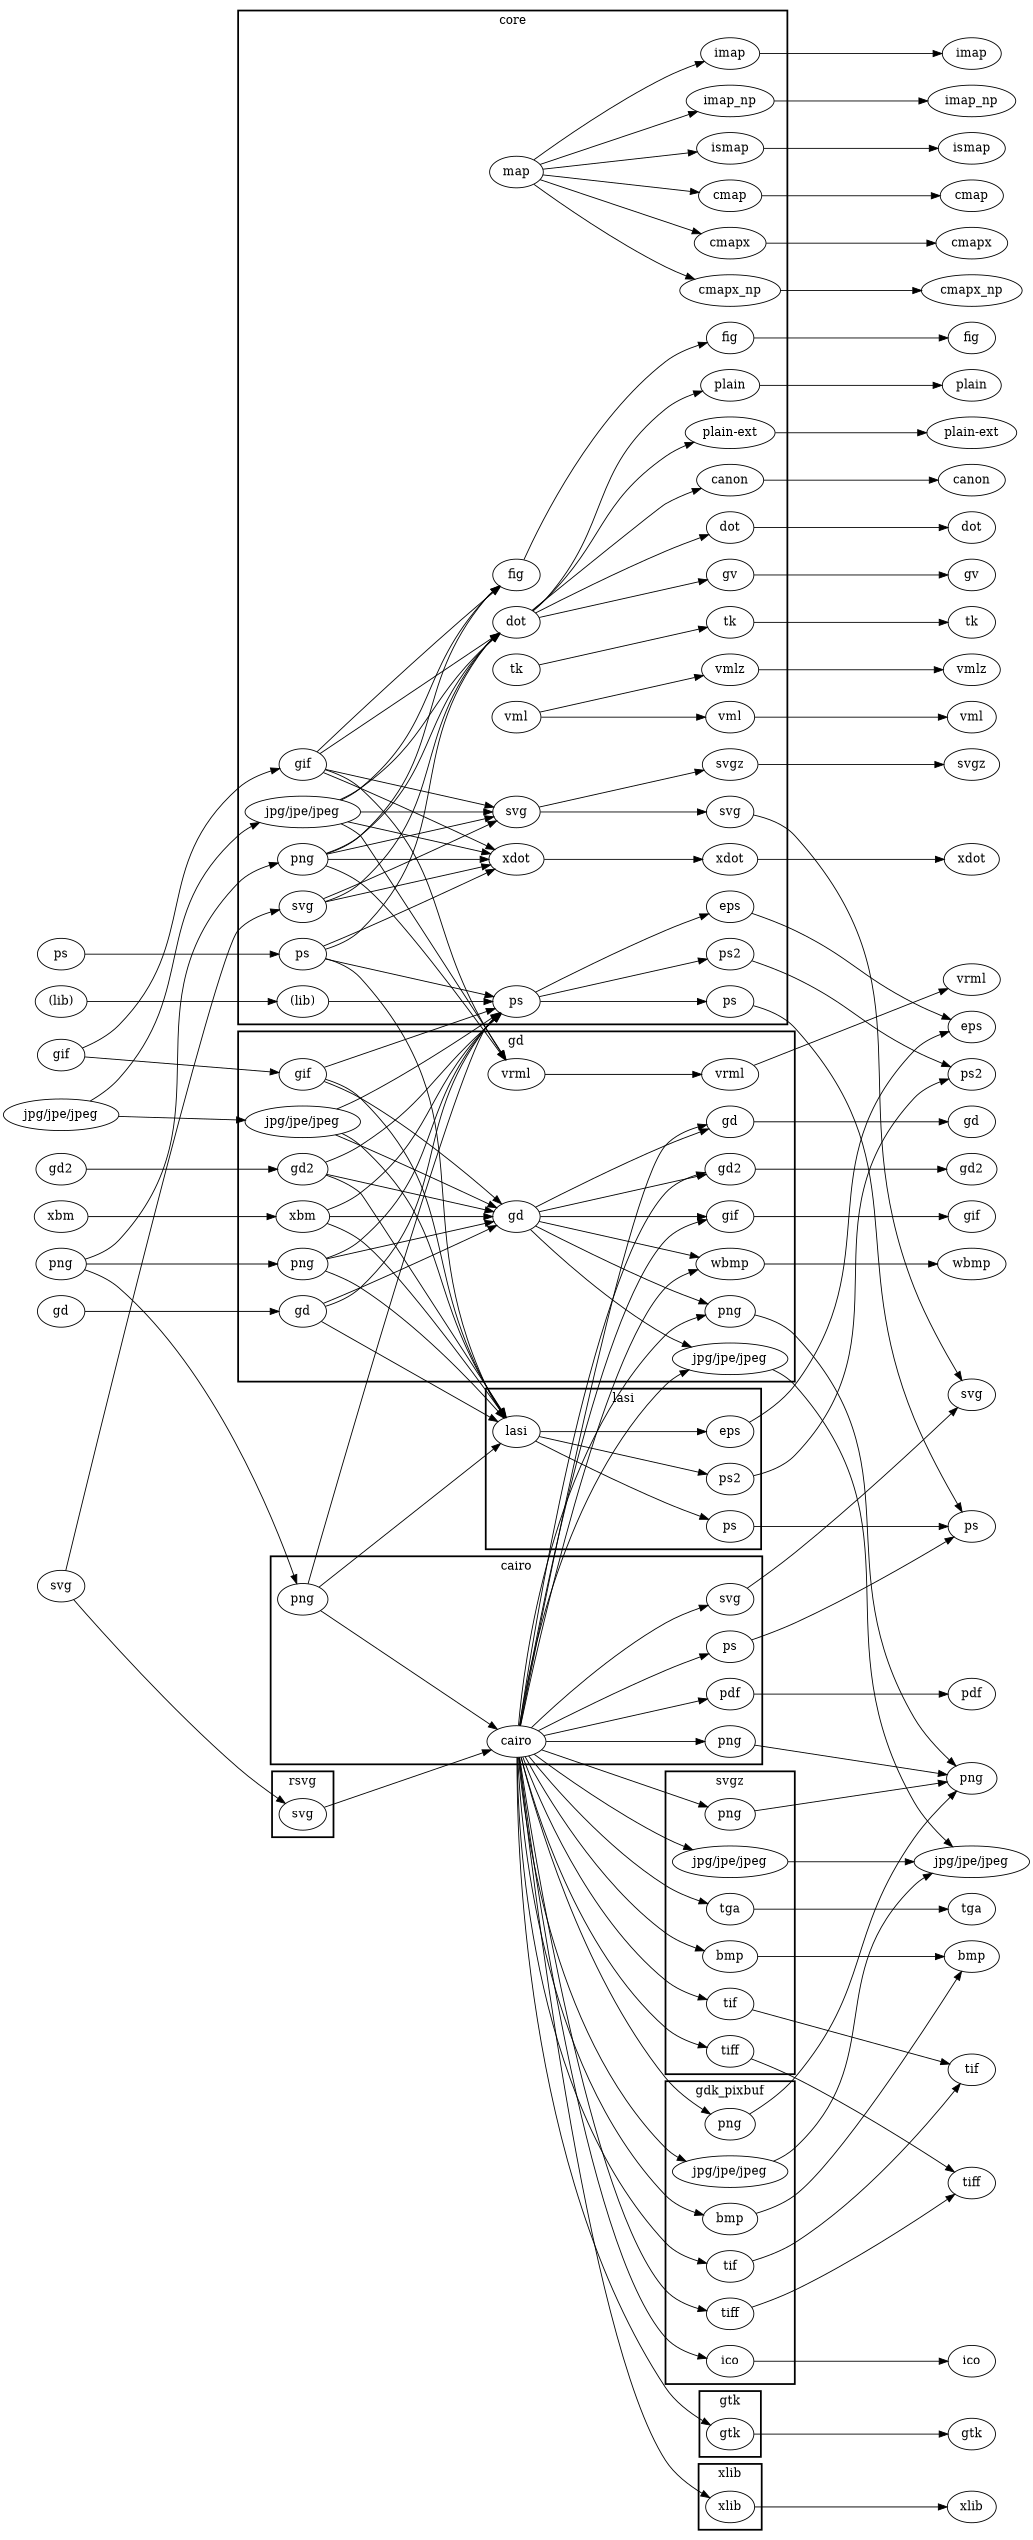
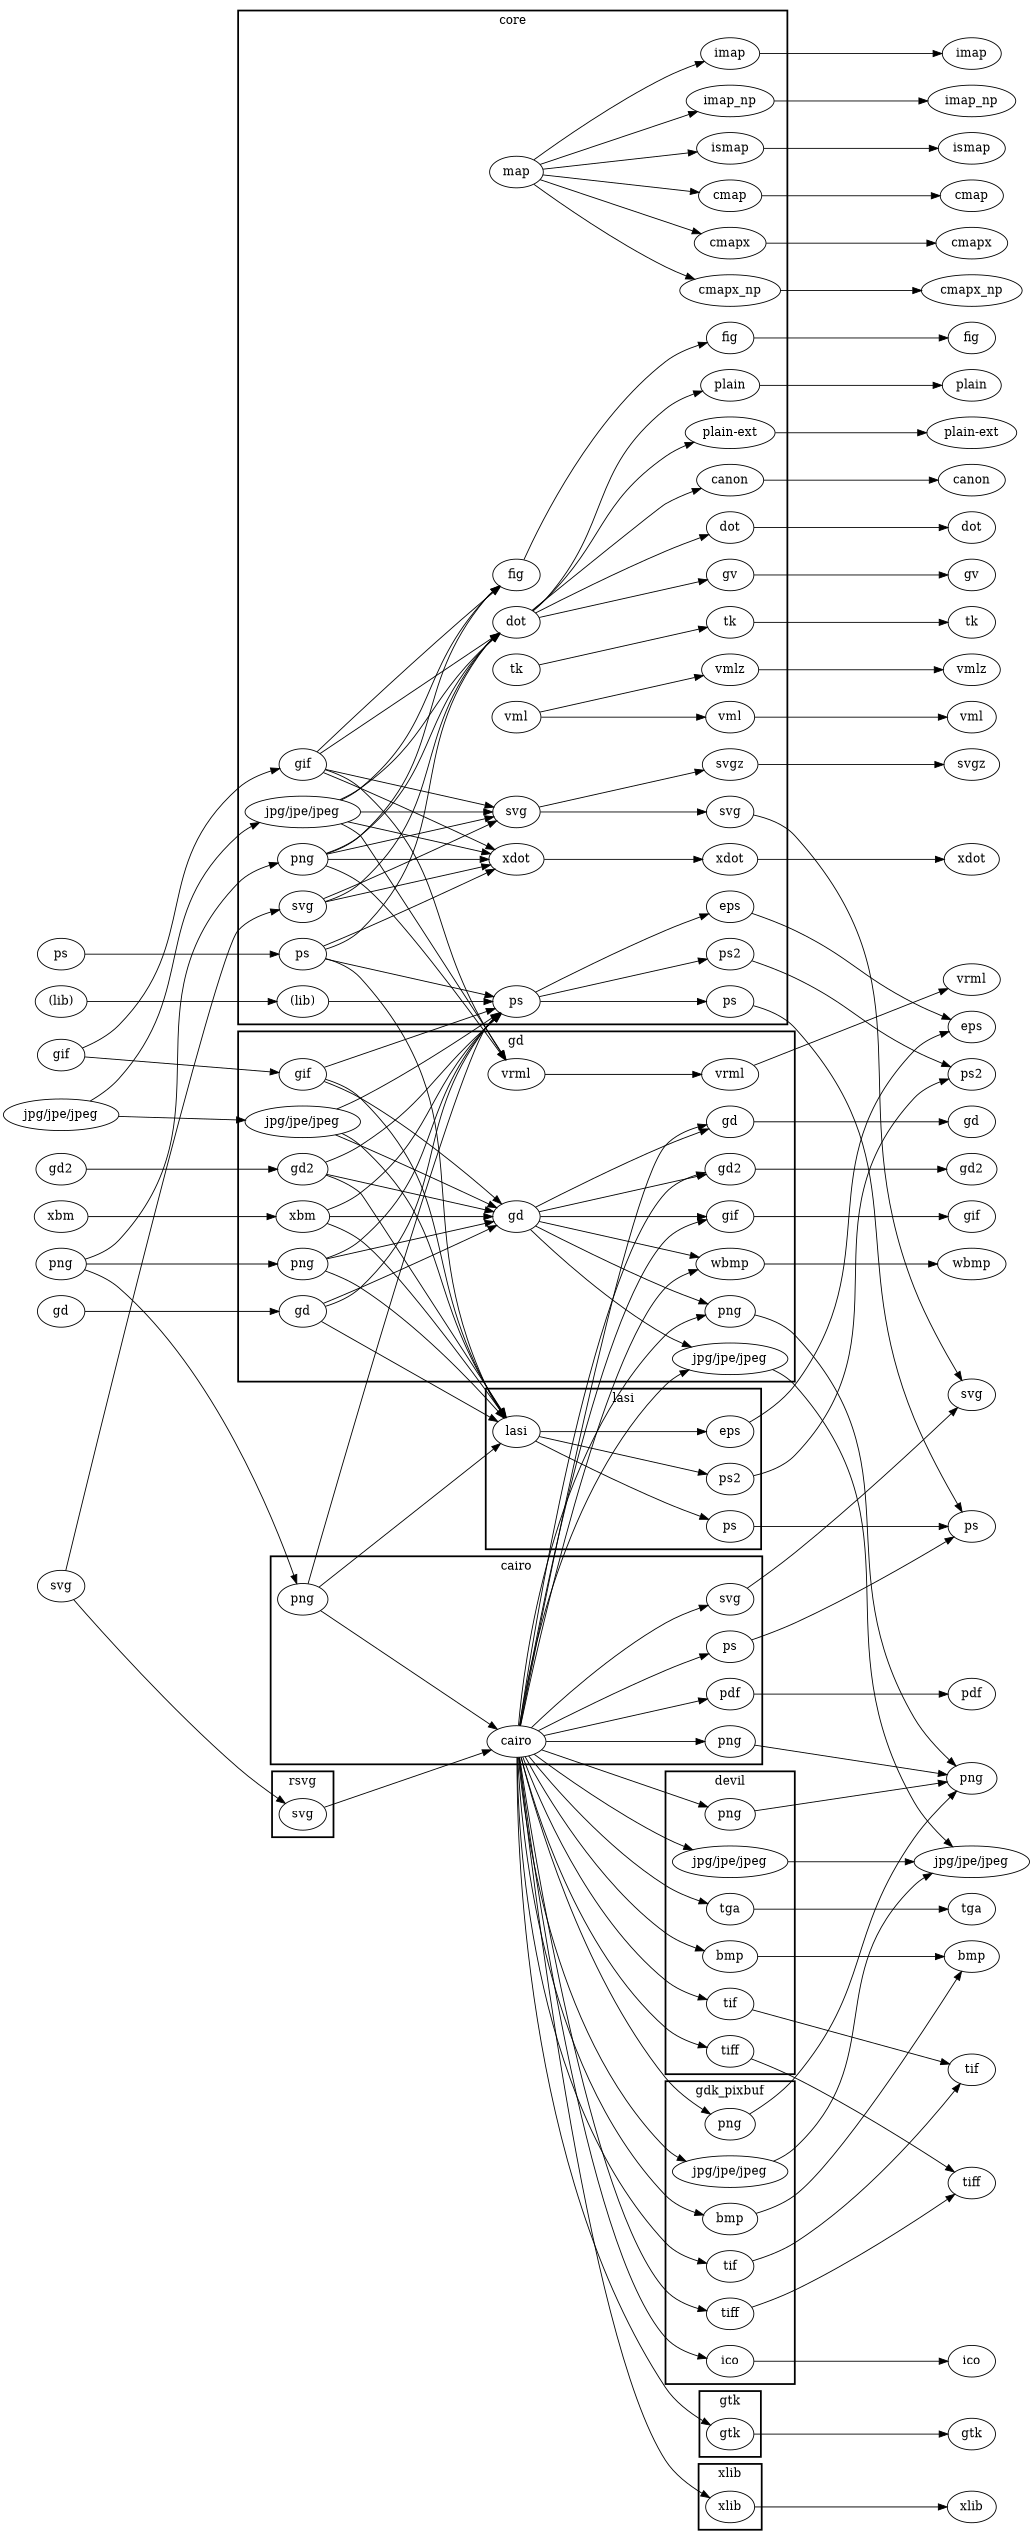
(730, 1781) -> (730, 1781)
